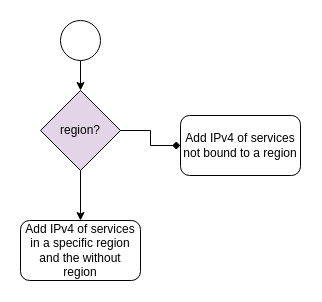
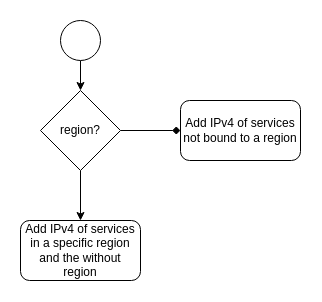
(81, 131) -> (81, 131)
(241, 146) -> (241, 131)
